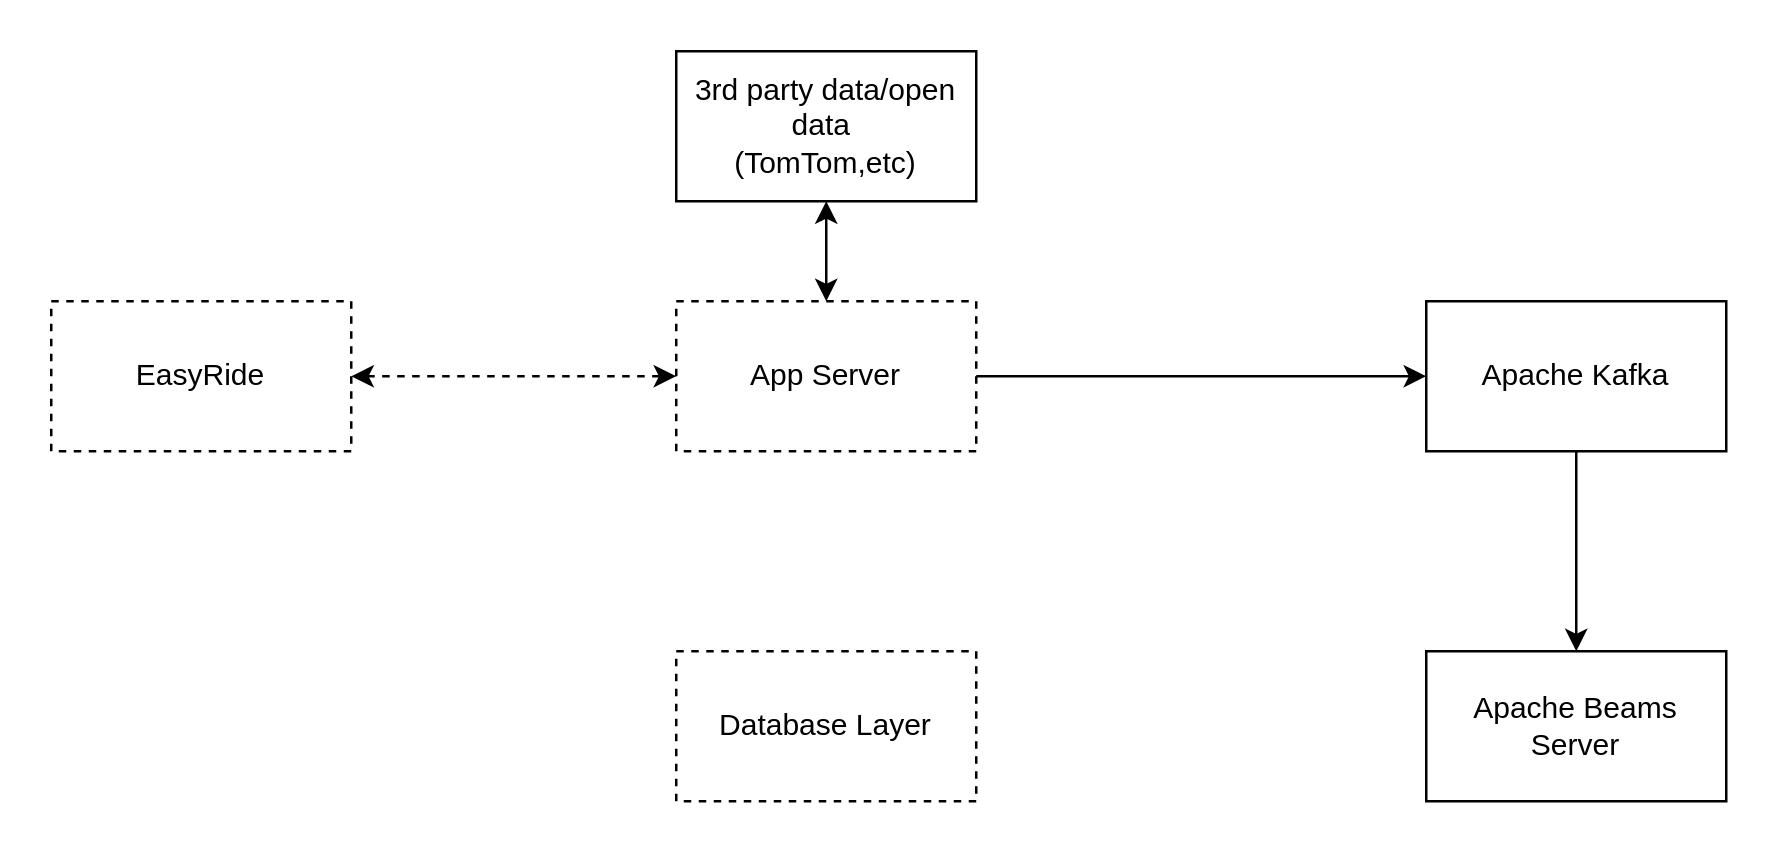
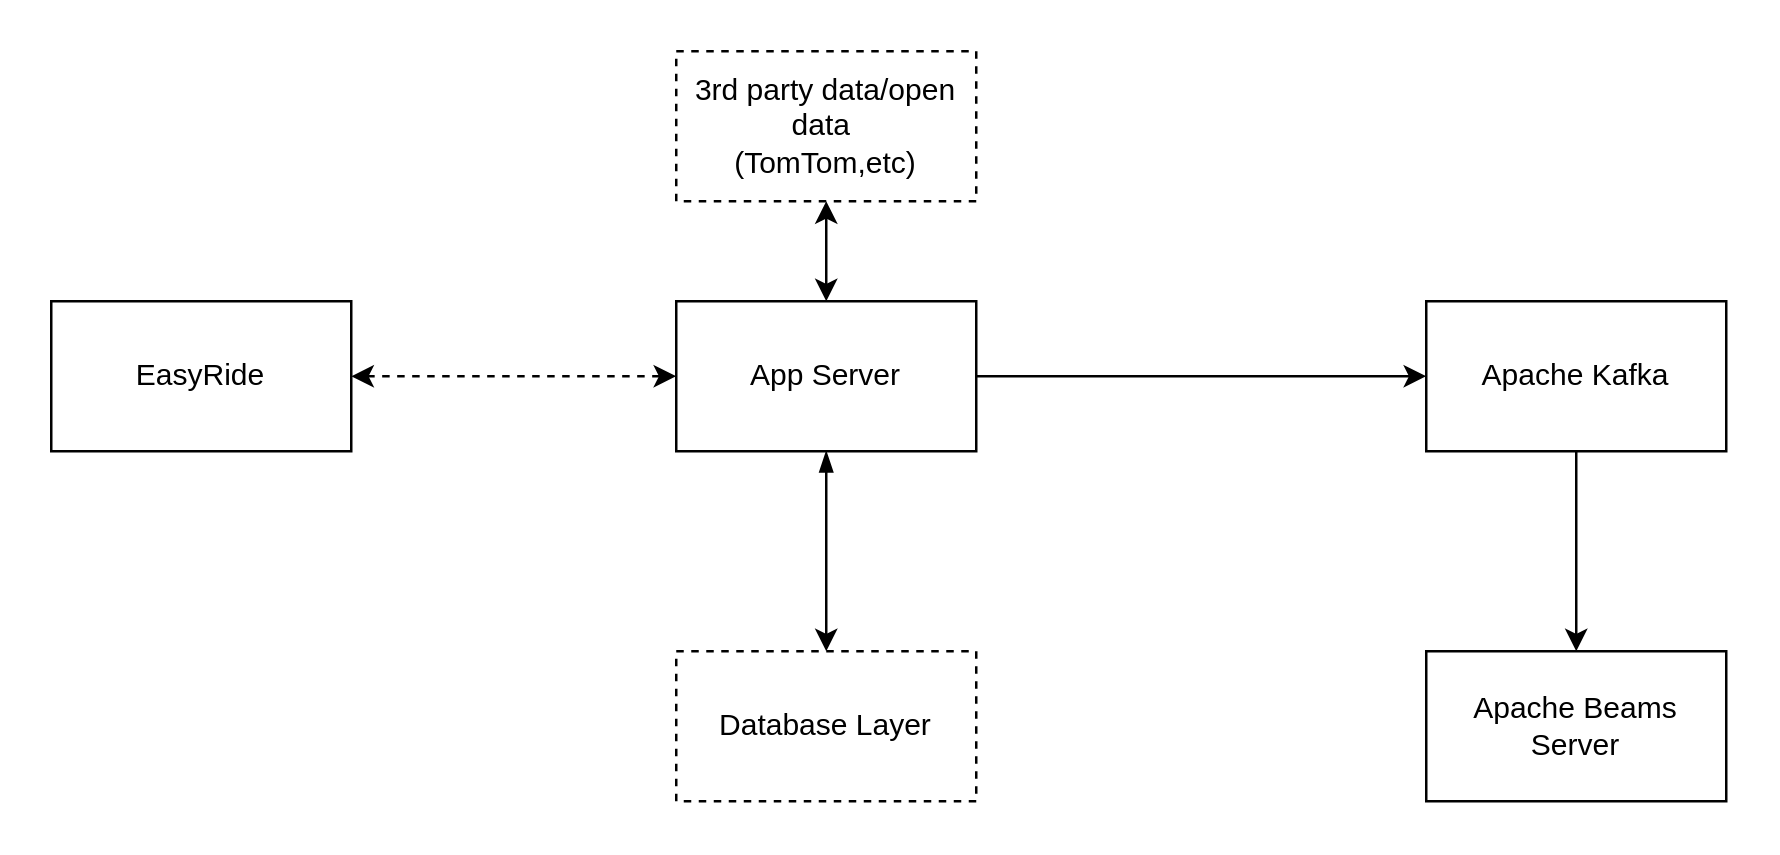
(826, 126) -> (826, 126)
(201, 376) -> (201, 376)
(826, 376) -> (826, 376)
none -> (826, 553)
